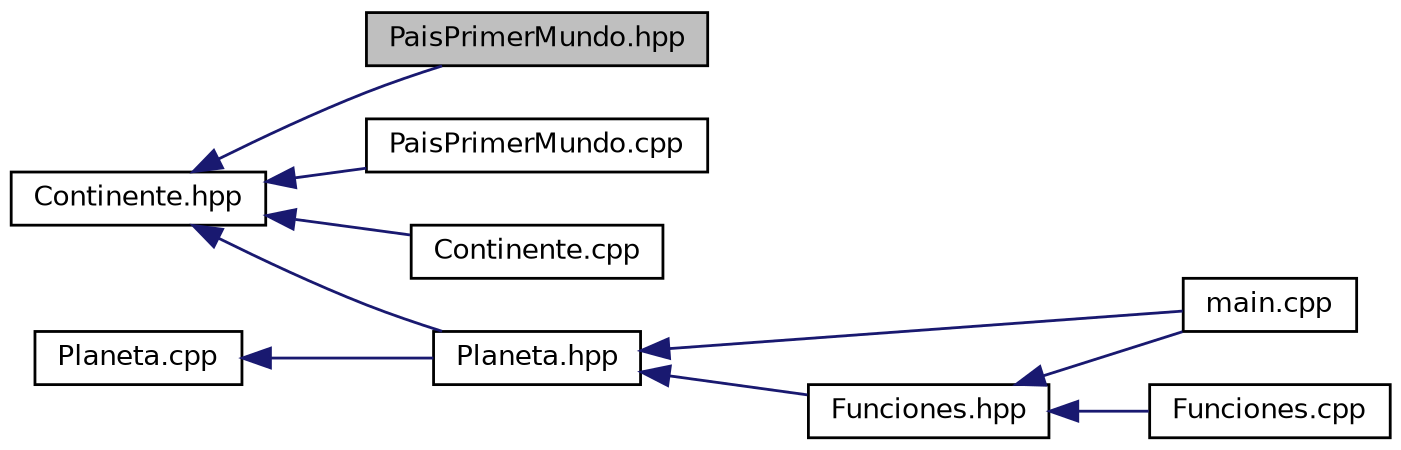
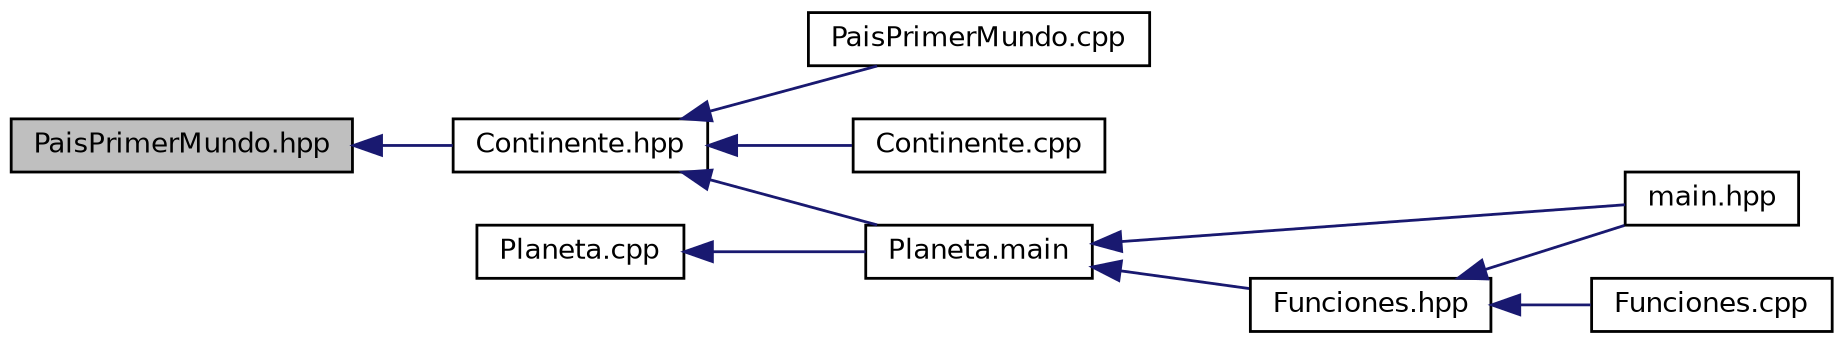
(328, 108) -> (417, 145)
(1270, 305) -> (1712, 199)
(537, 358) -> (979, 252)
